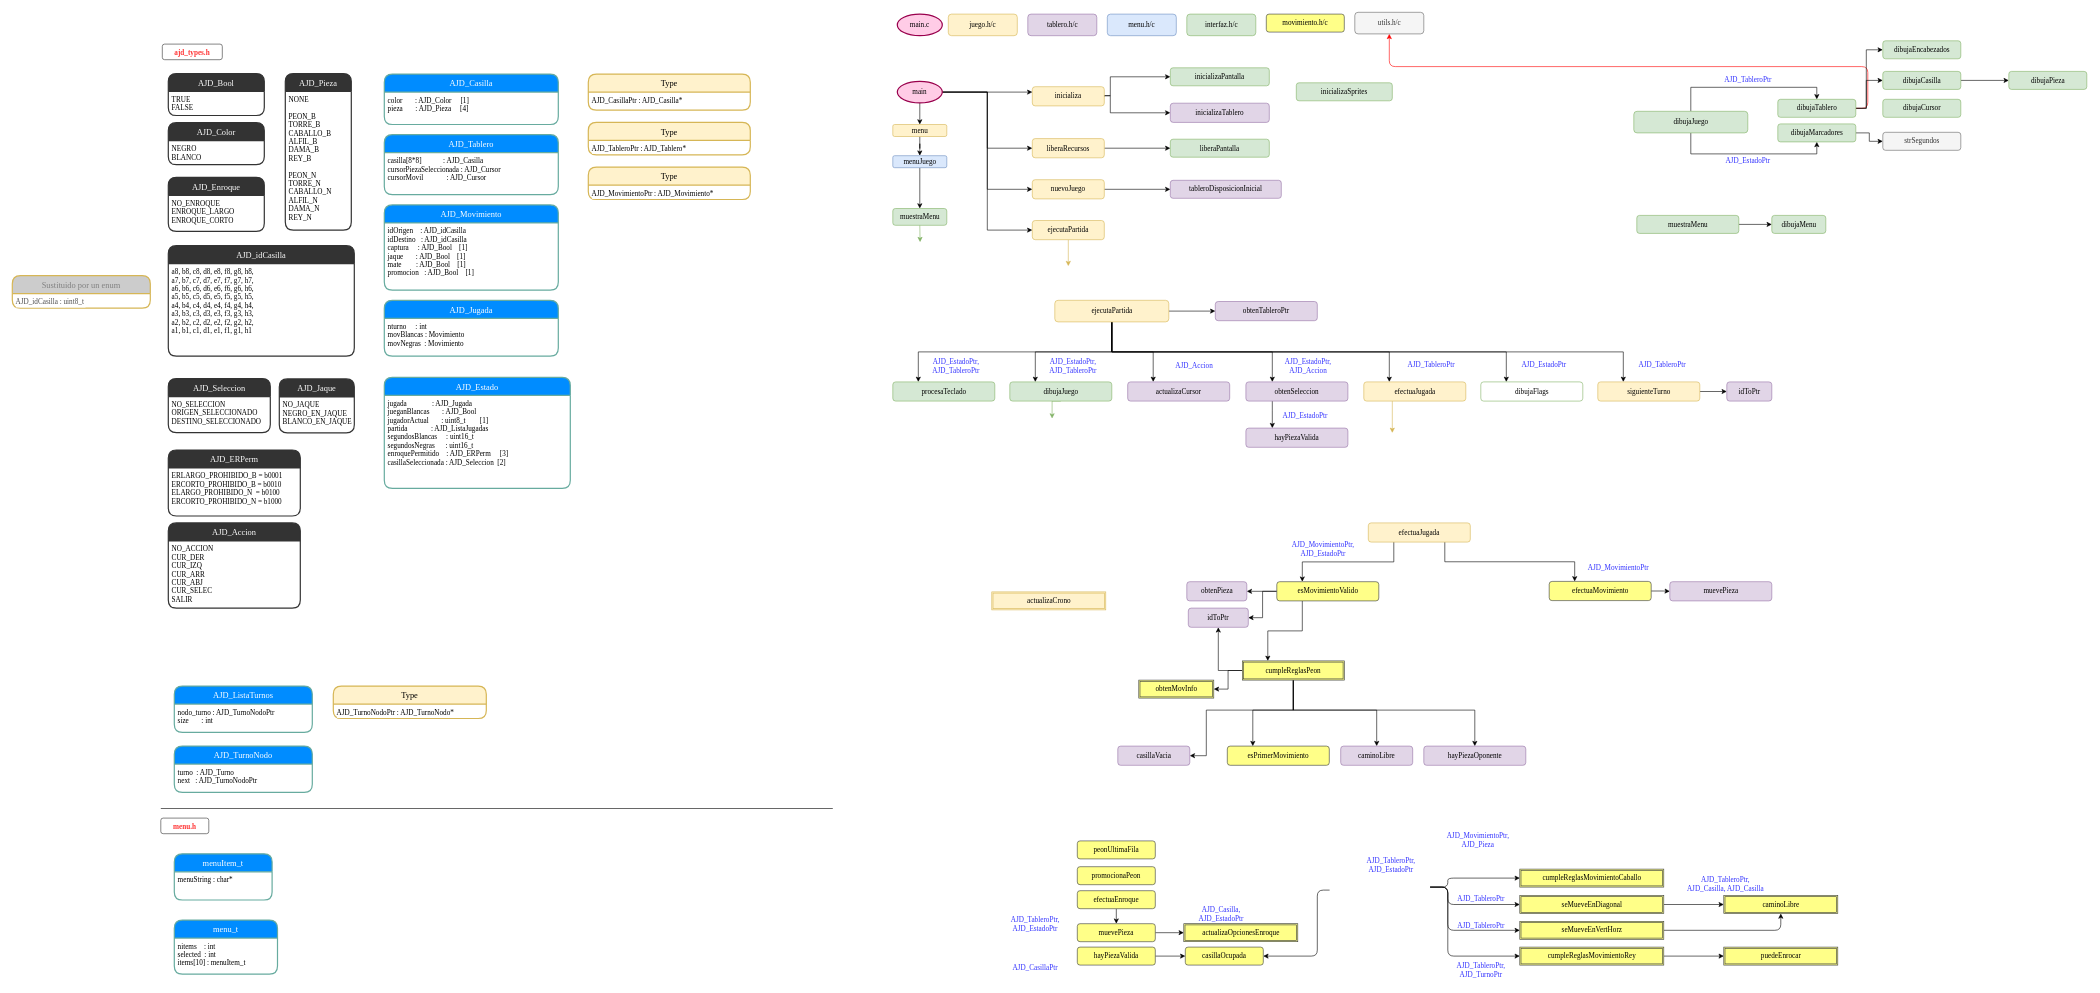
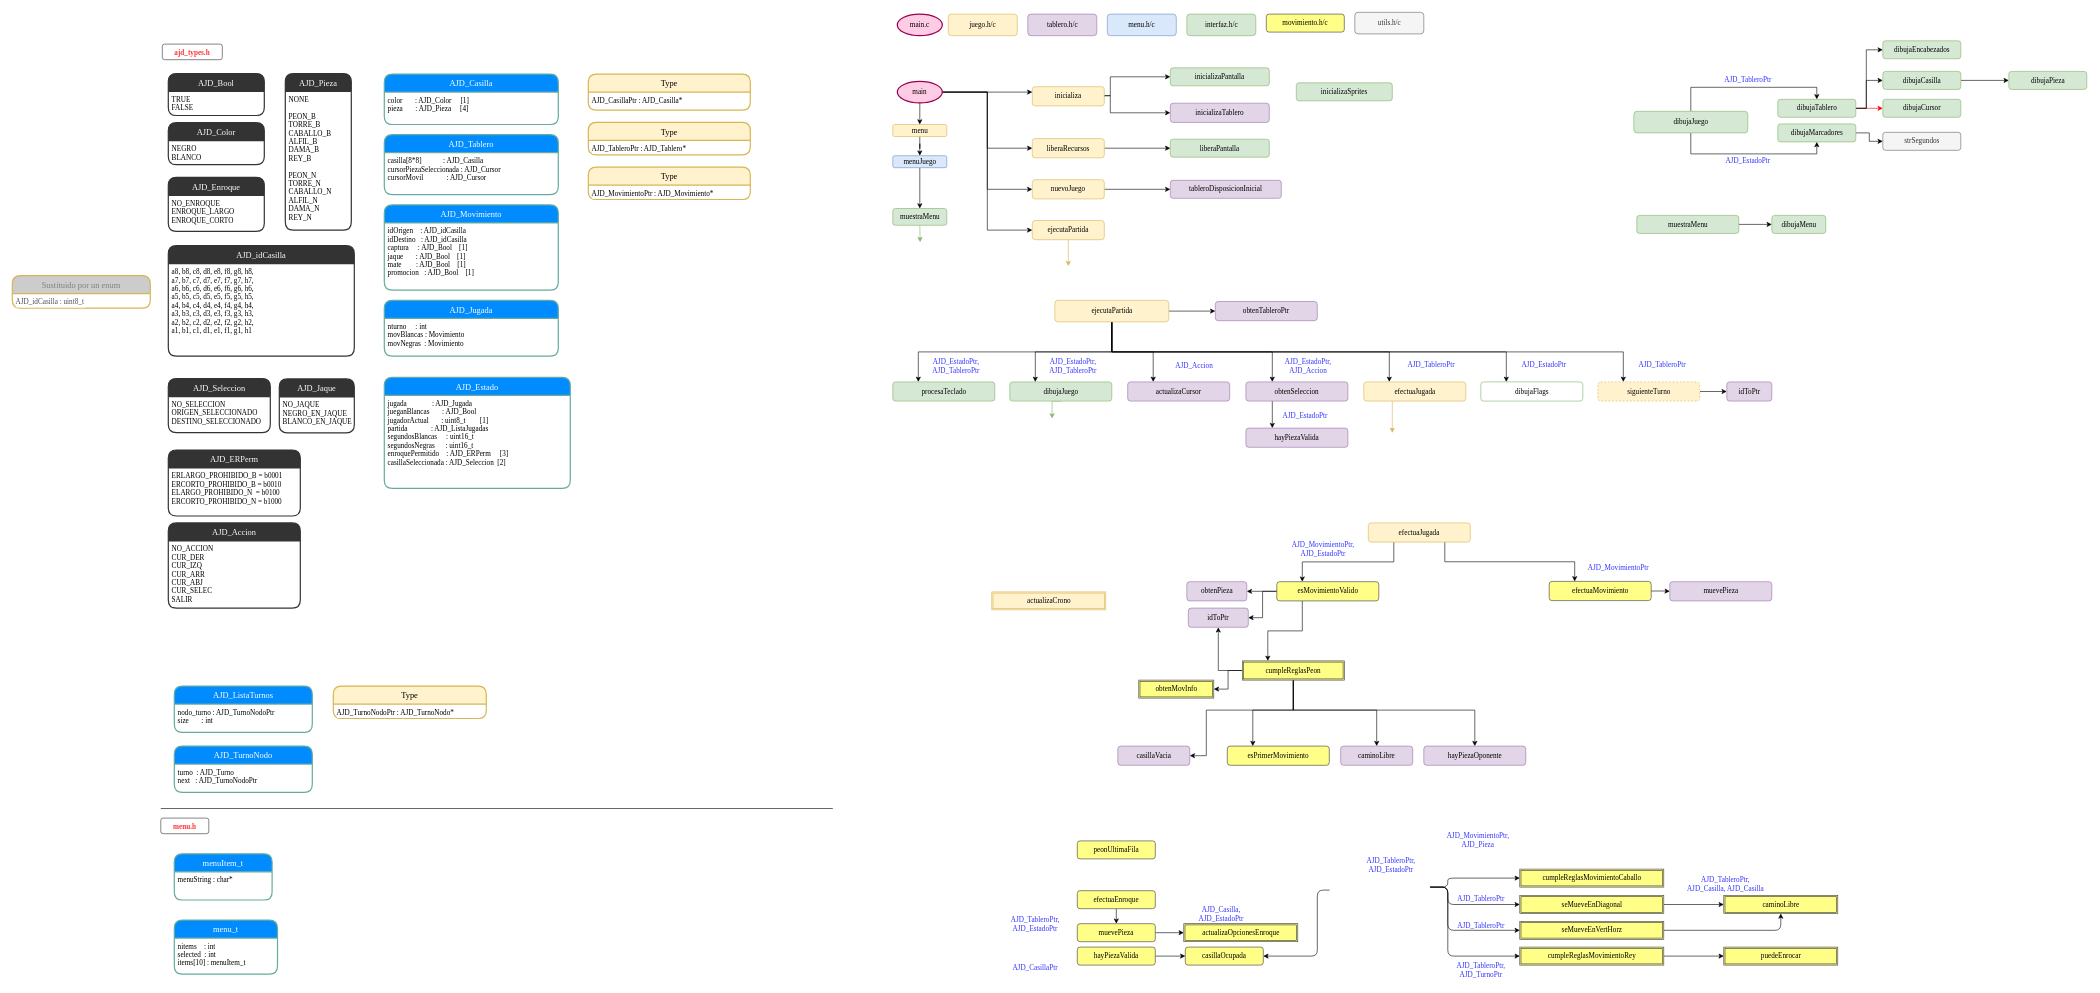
(1623, 67) -> (1877, 108)
(1649, 392) -> (1649, 392)
(1116, 876) -> none
